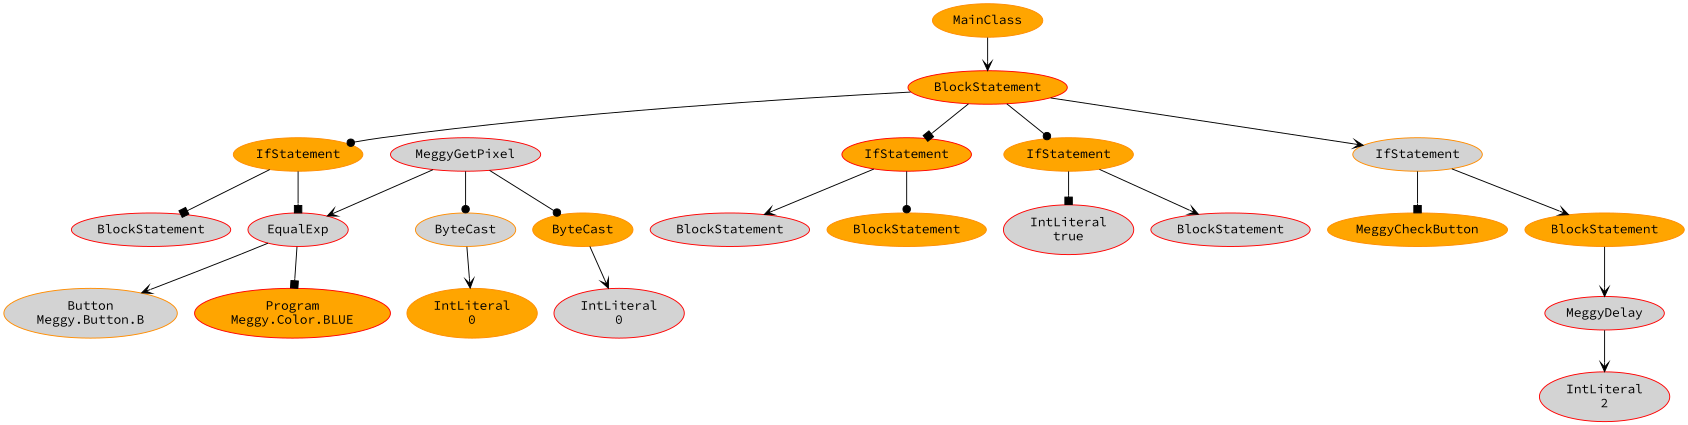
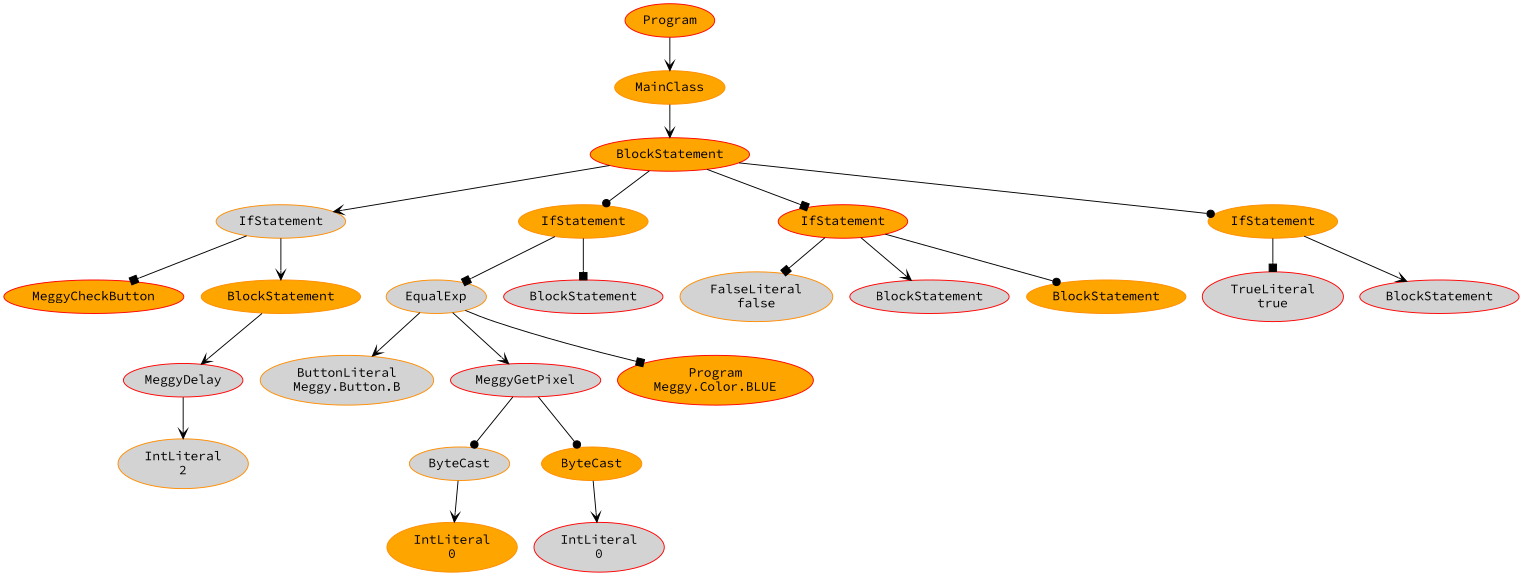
none -> (670, 20)
(384, 191) -> (477, 335)
(298, 230) -> (436, 297)
(1069, 230) -> (1273, 297)
(1418, 230) -> (94, 297)
none -> (756, 297)
(91, 313) -> (347, 380)
(1605, 397) -> (183, 464)
